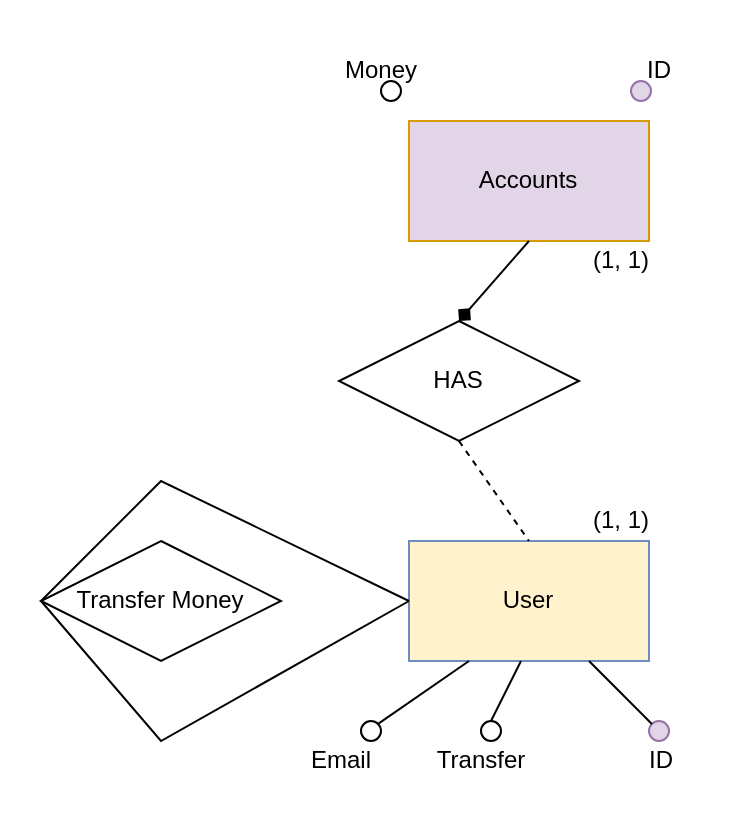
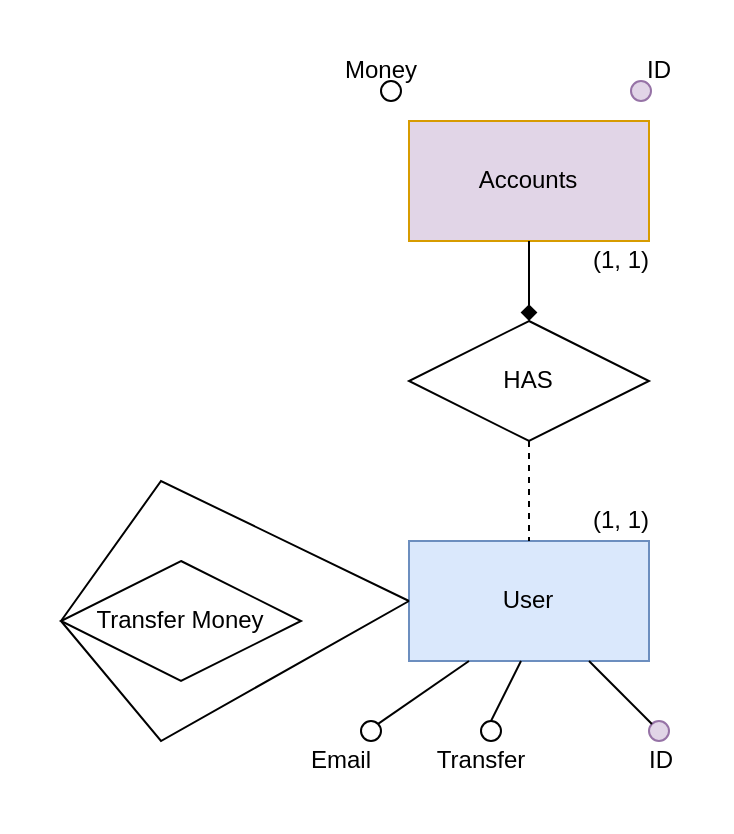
(459, 381) -> (529, 381)
(161, 601) -> (181, 621)
(529, 601) -> (529, 601)
